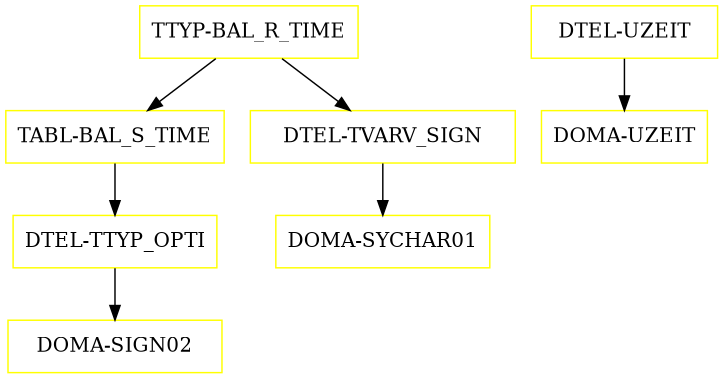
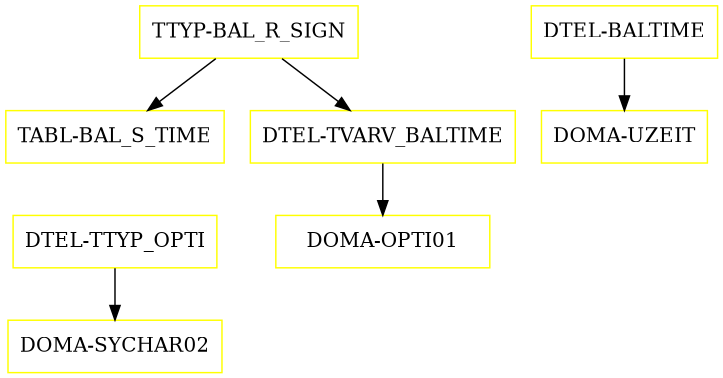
(249, 32) -> (249, 32)
(624, 32) -> (624, 32)
(383, 137) -> (383, 137)
(115, 182) -> none
(383, 242) -> (383, 242)
(115, 346) -> (115, 346)
